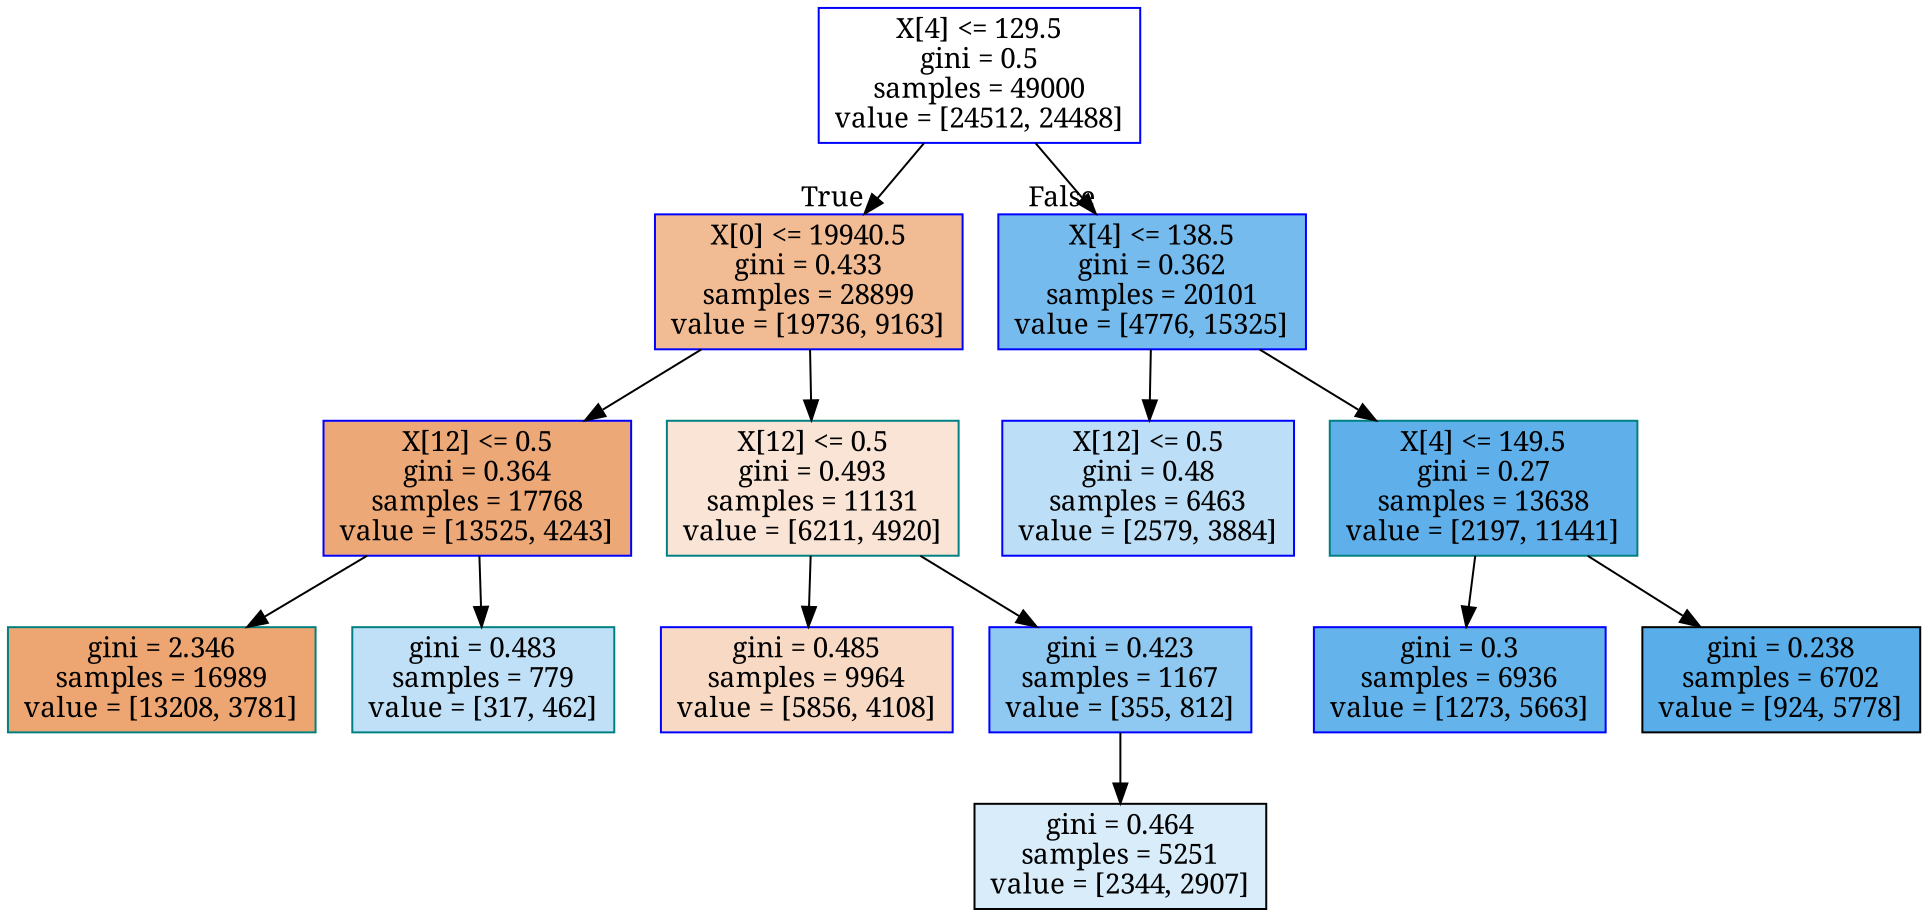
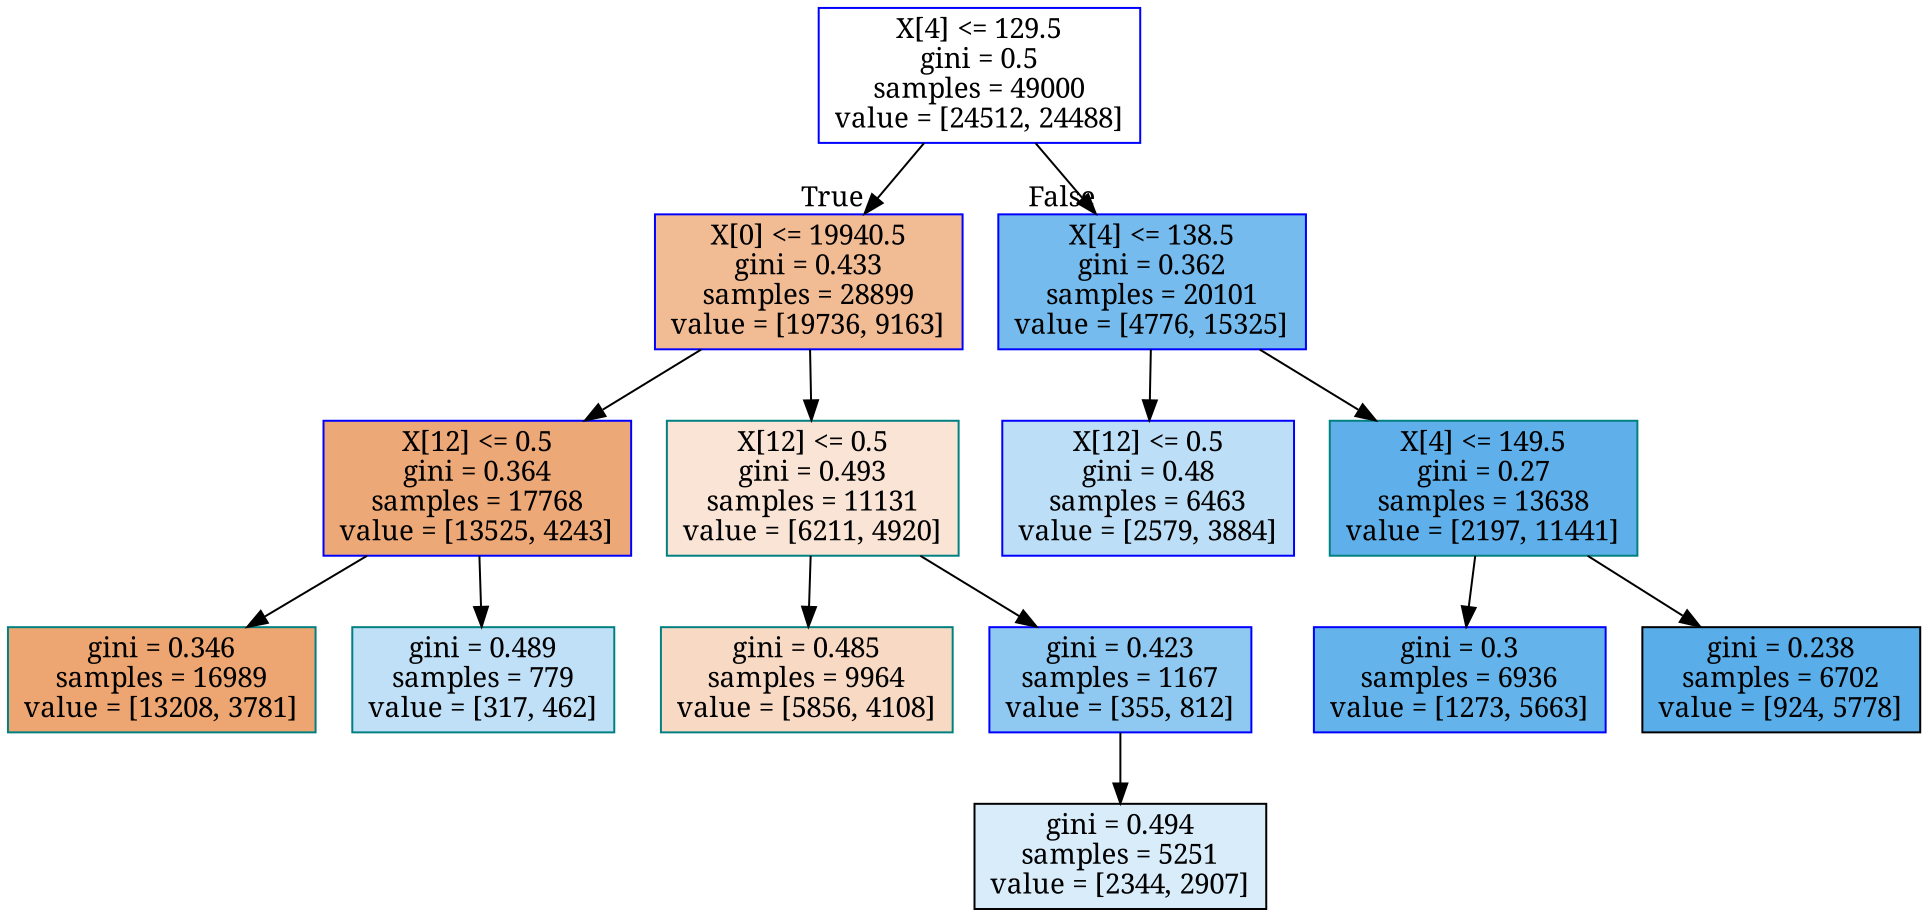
(162, 680) -> (162, 680)
(483, 680) -> (483, 680)
(807, 680) -> (807, 680)
(1120, 856) -> (1120, 856)
